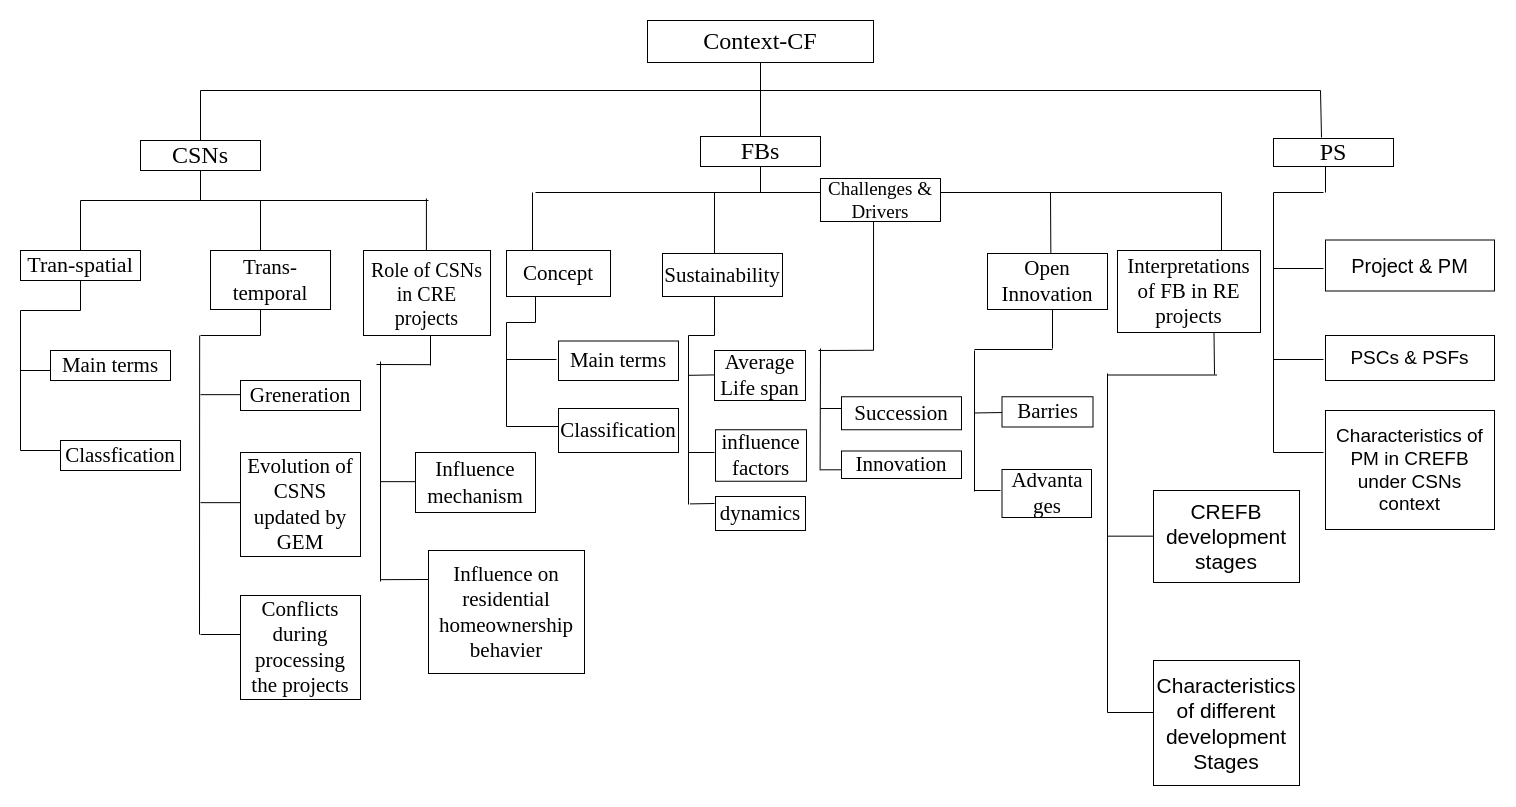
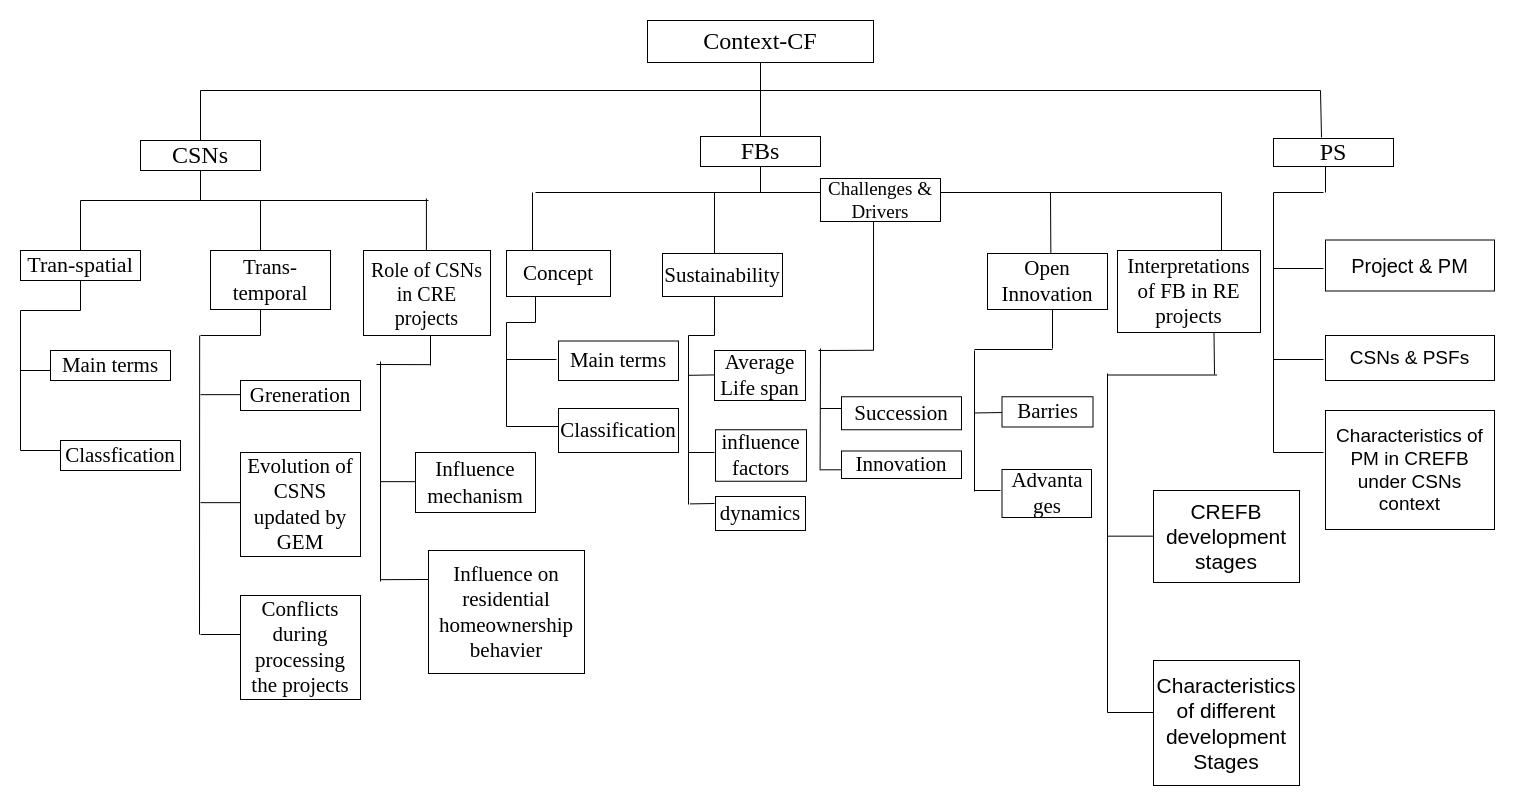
(1410, 359) -> (1410, 359)
